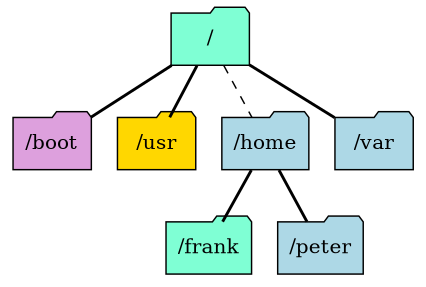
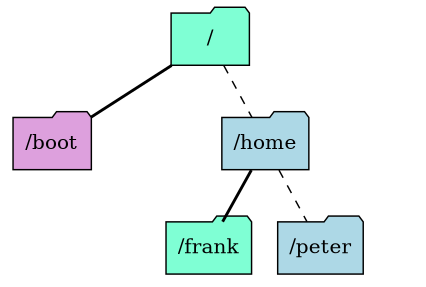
(157, 144) -> none
(374, 144) -> none
(293, 196) -> (293, 196)
